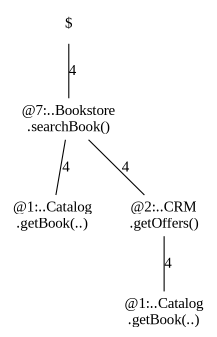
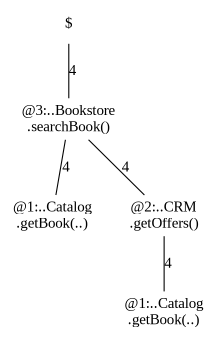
(69, 119) -> (69, 119)
